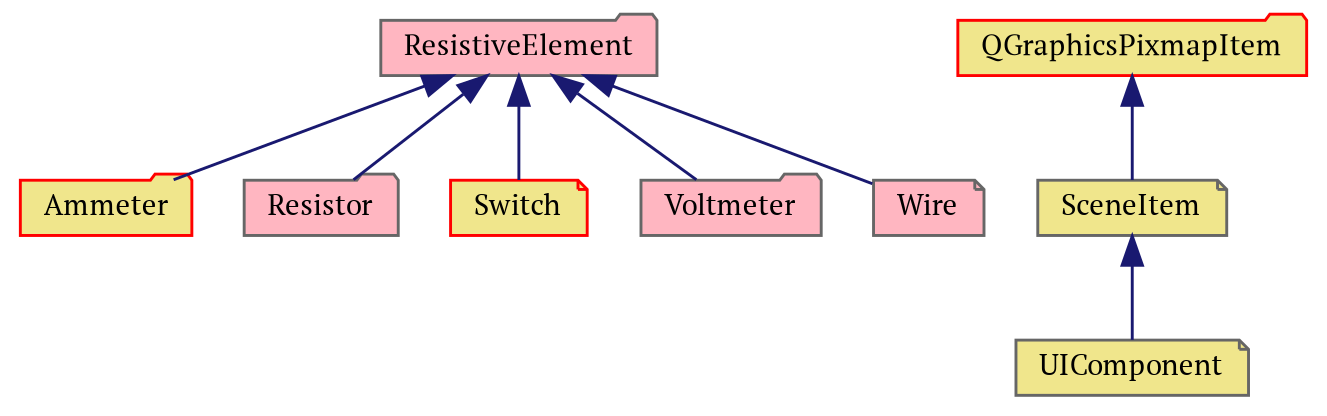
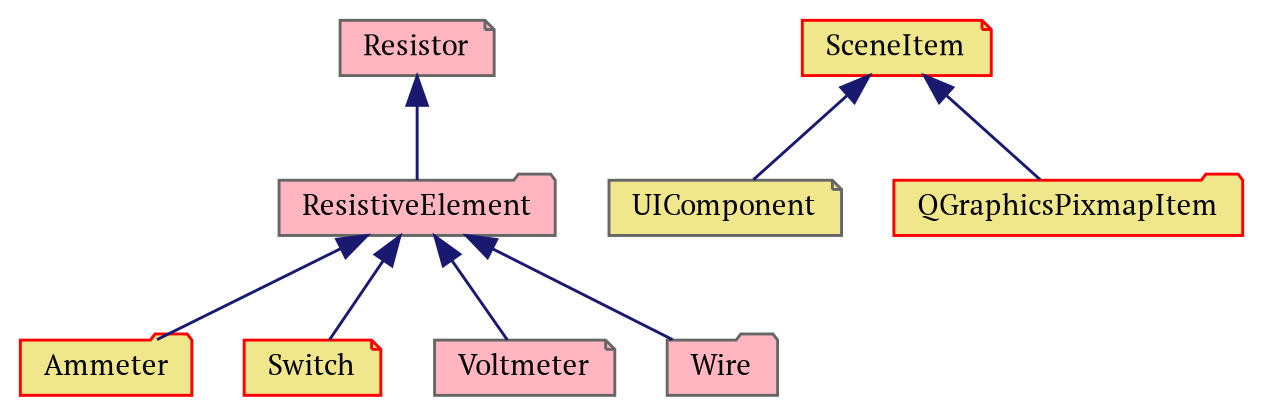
(408, 137) -> (417, 143)
(1132, 143) -> (994, 138)
(321, 208) -> (417, 48)
(731, 208) -> (525, 368)
(929, 208) -> (722, 368)
(1132, 208) -> (897, 48)
